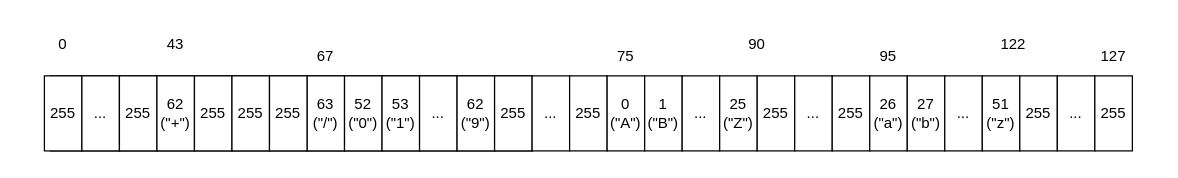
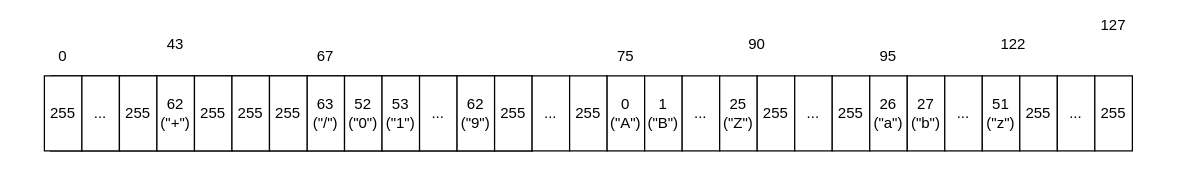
(63, 44) -> (63, 57)
(1113, 57) -> (1113, 26)
